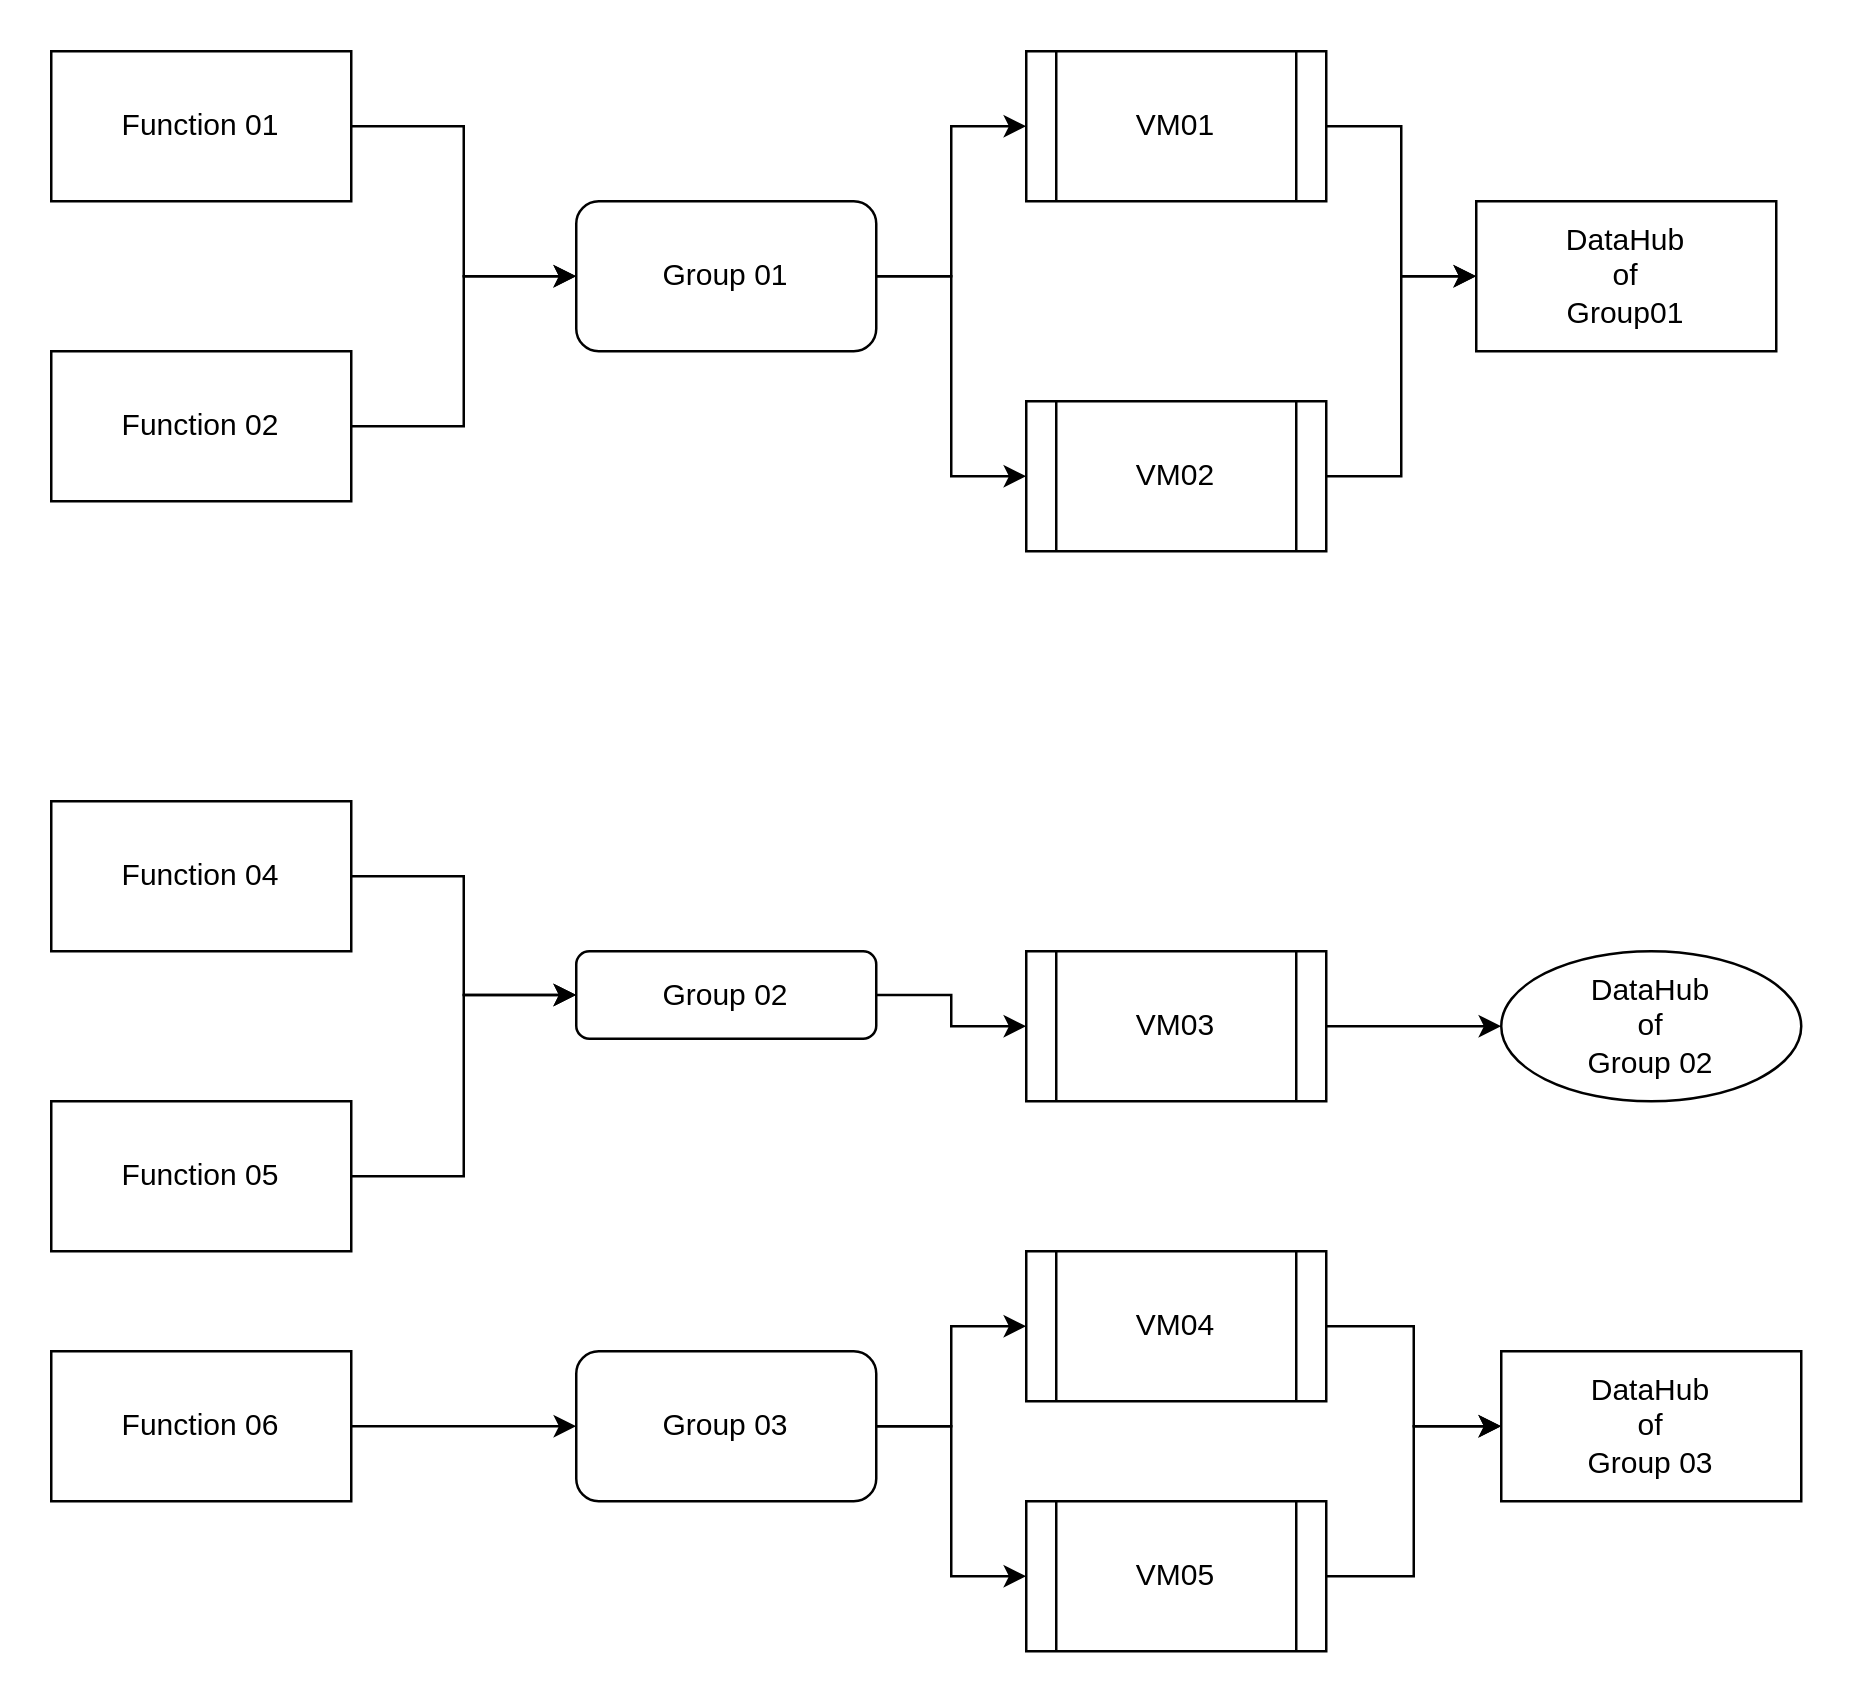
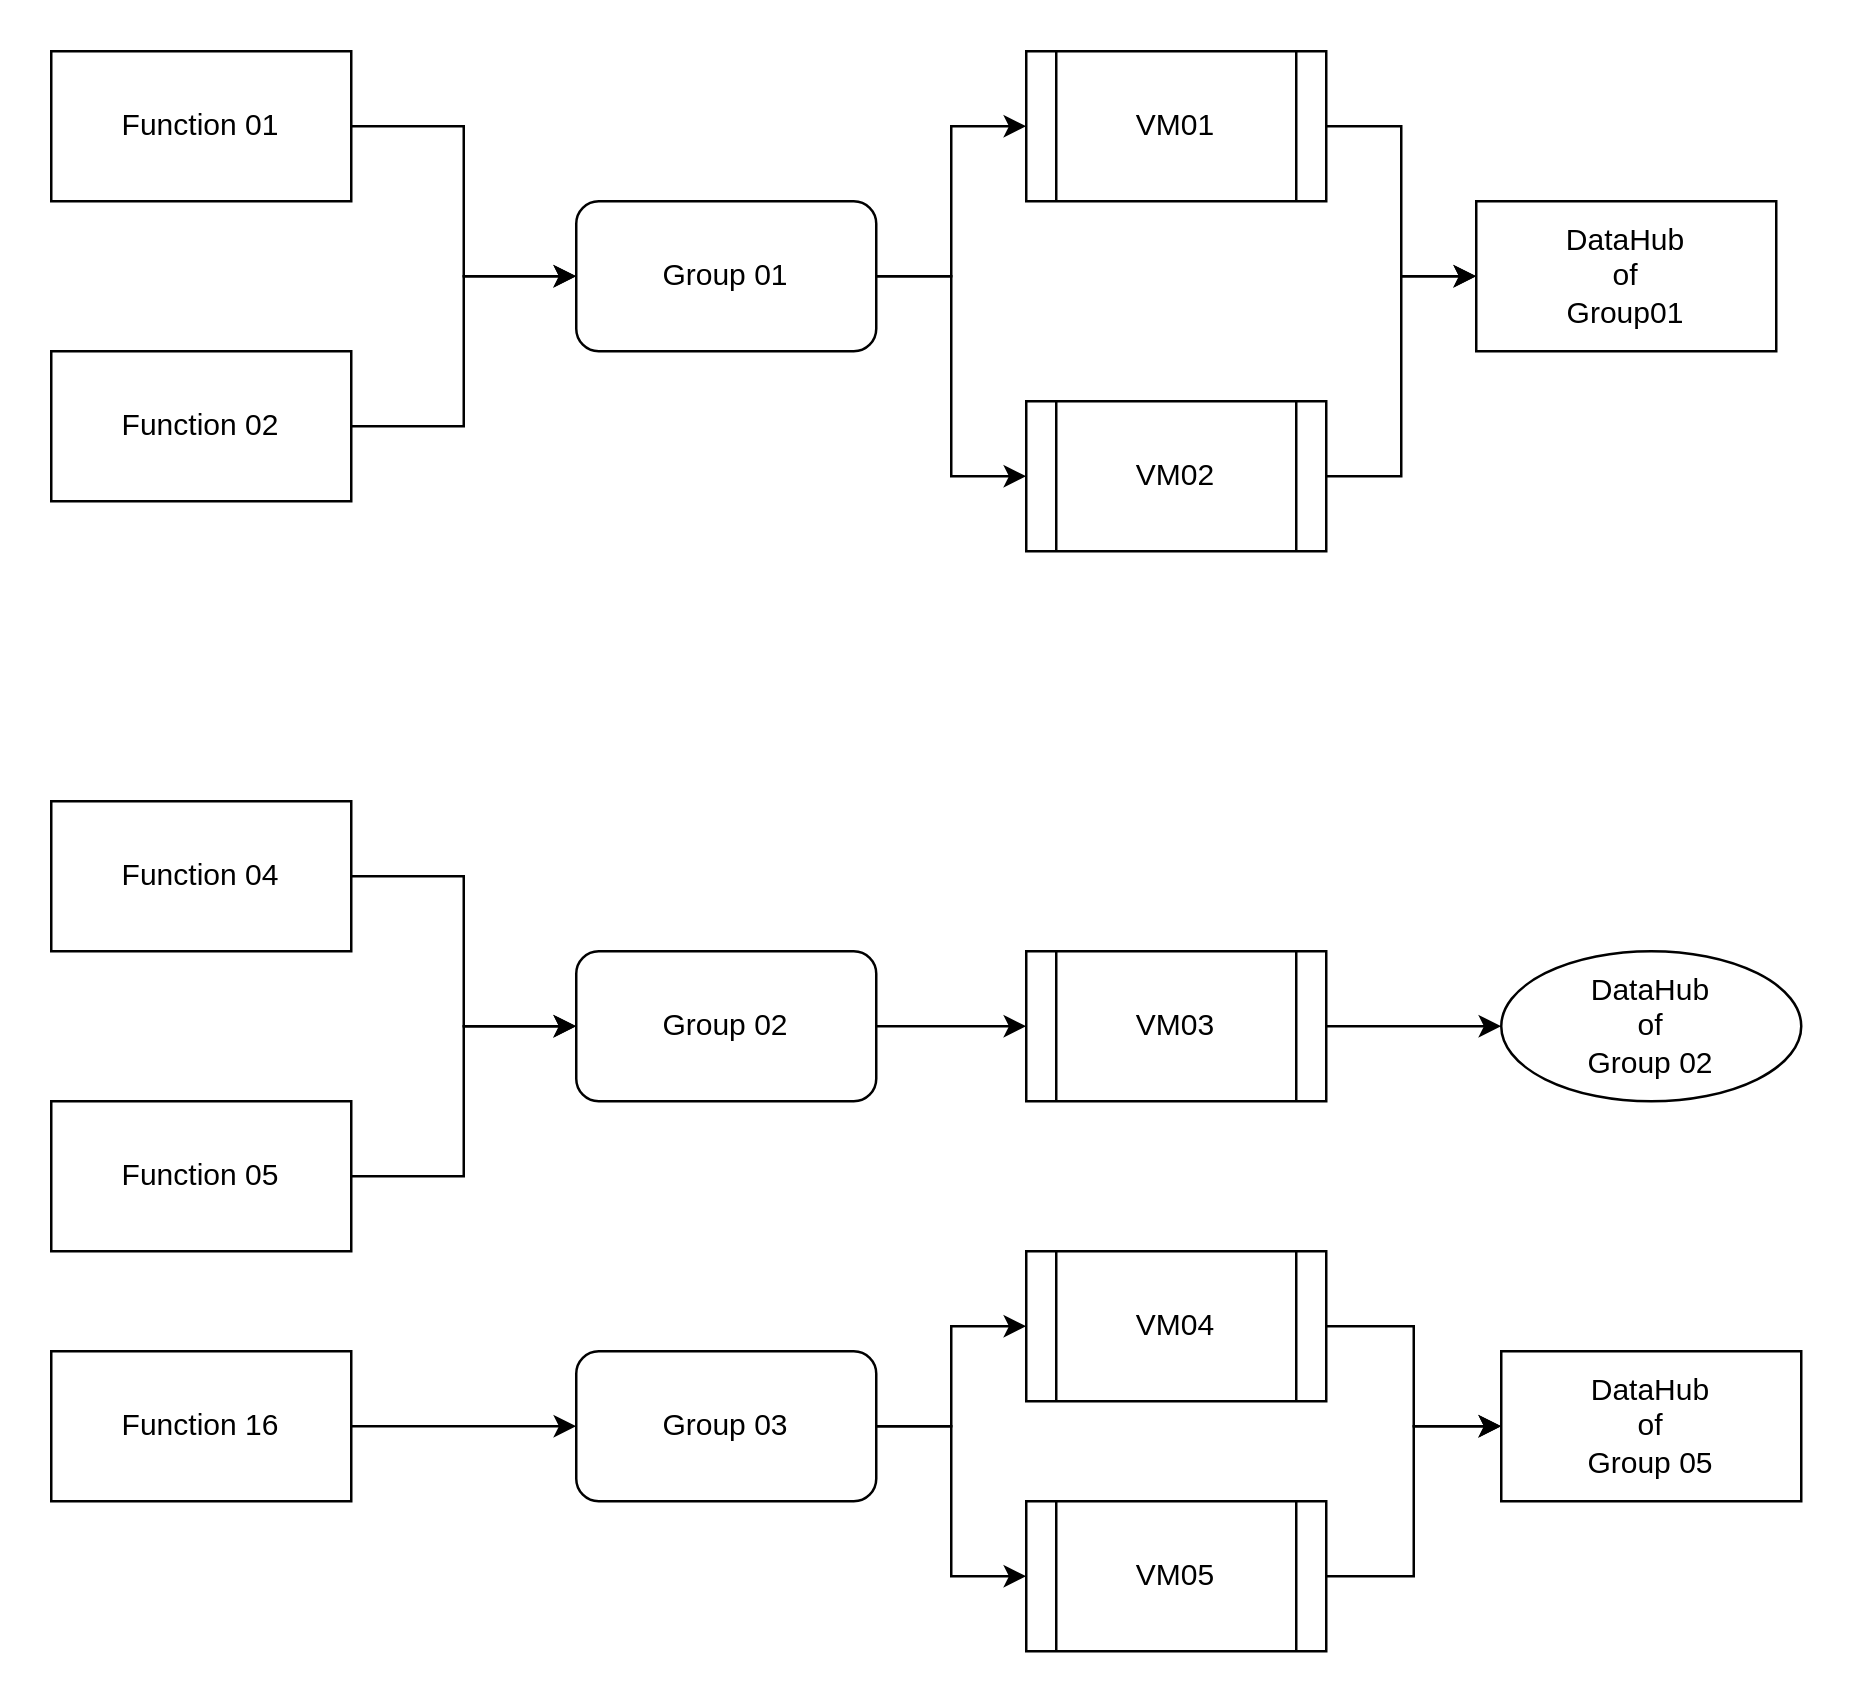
(726, 995) -> (726, 1026)
(201, 1426) -> (201, 1426)
(1651, 1426) -> (1651, 1426)
